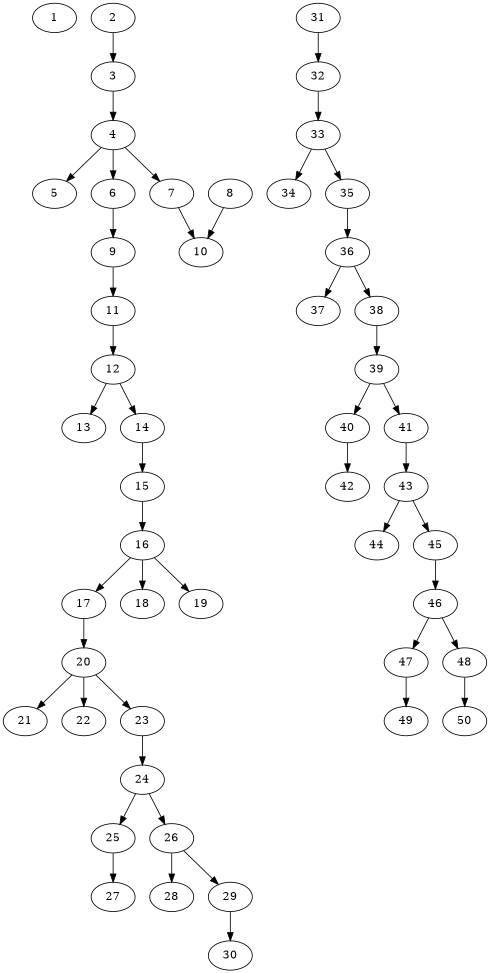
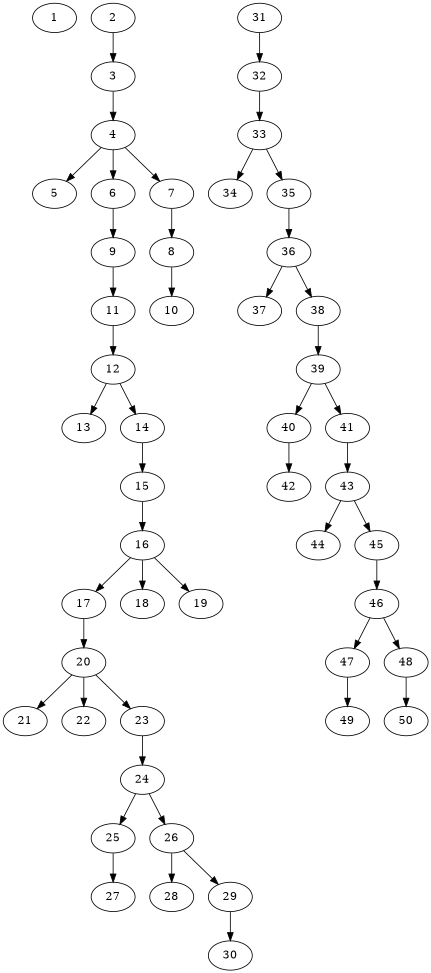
(185, 219) -> (172, 219)
